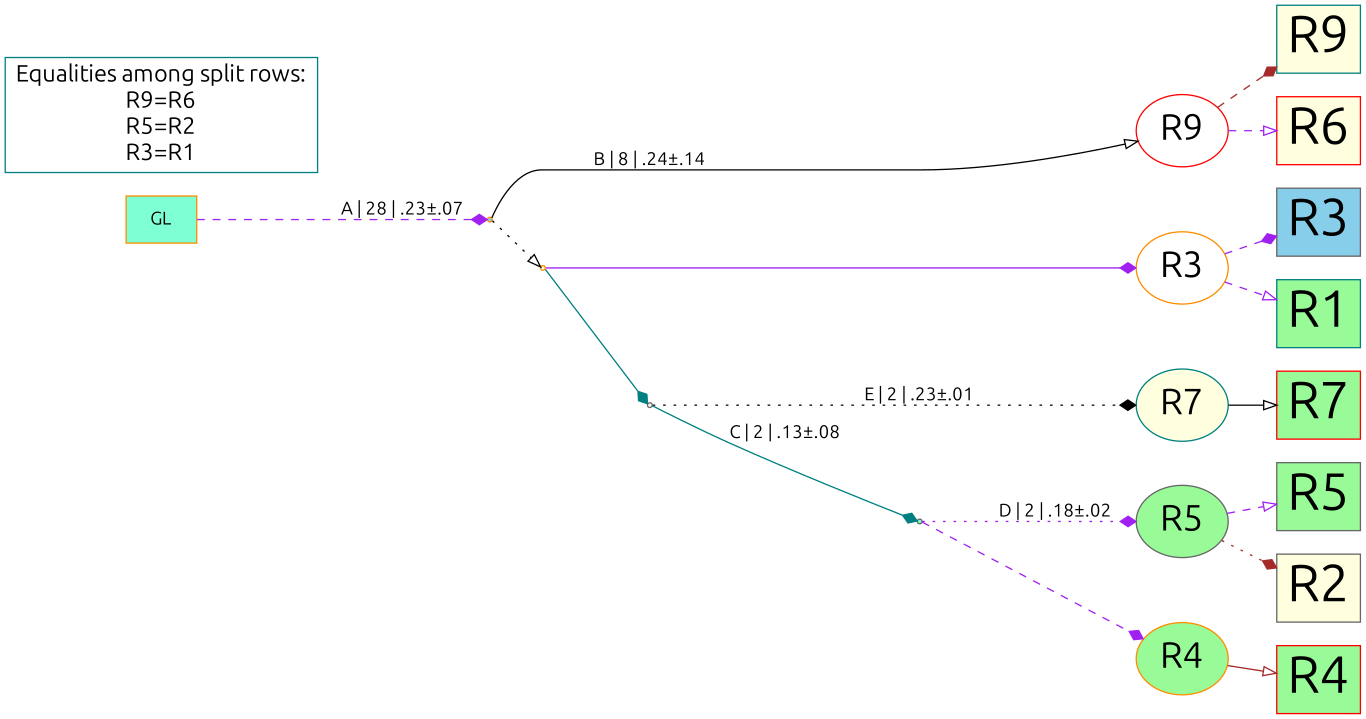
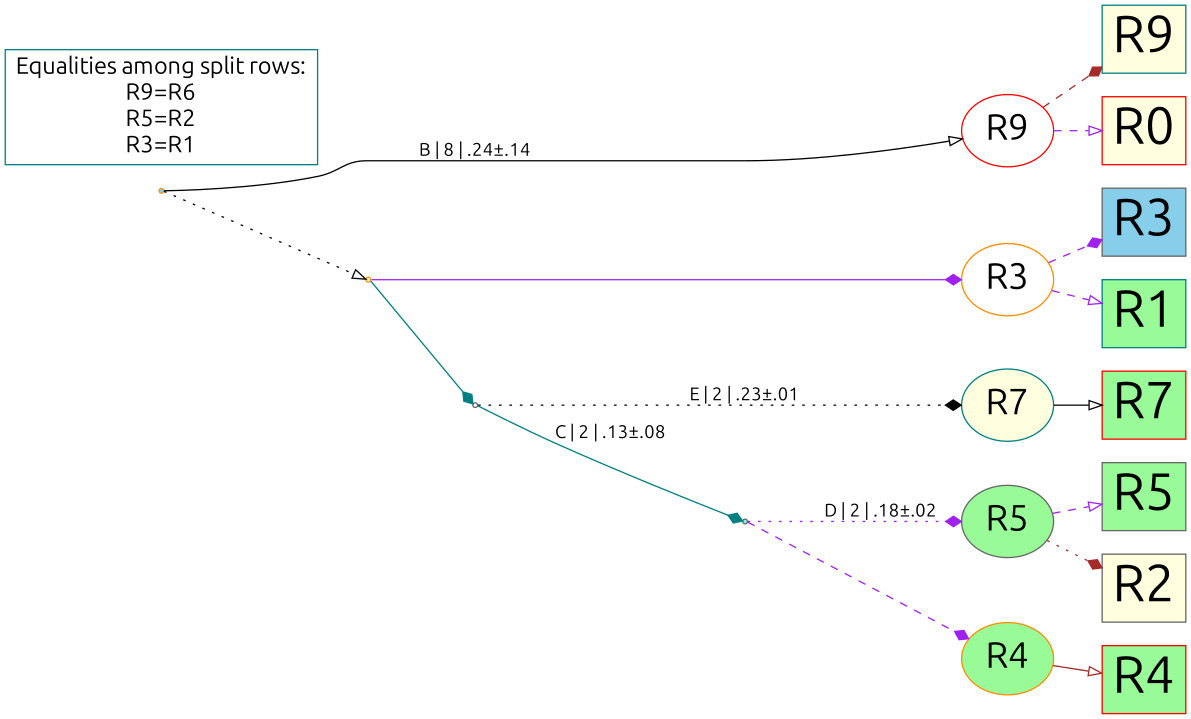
(1319, 131) -> (1144, 131)
(161, 220) -> none
